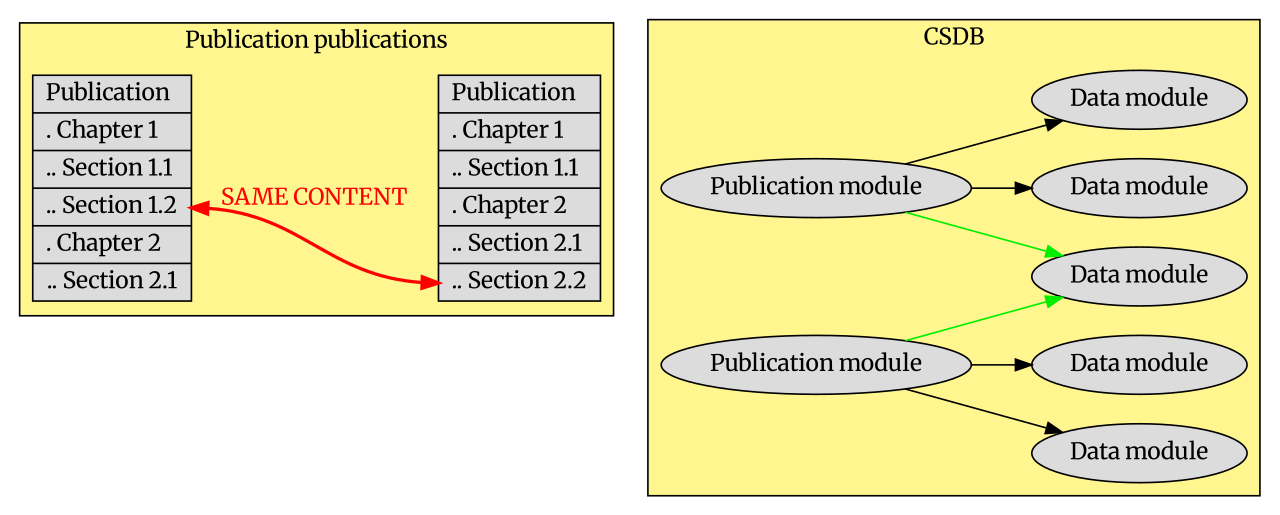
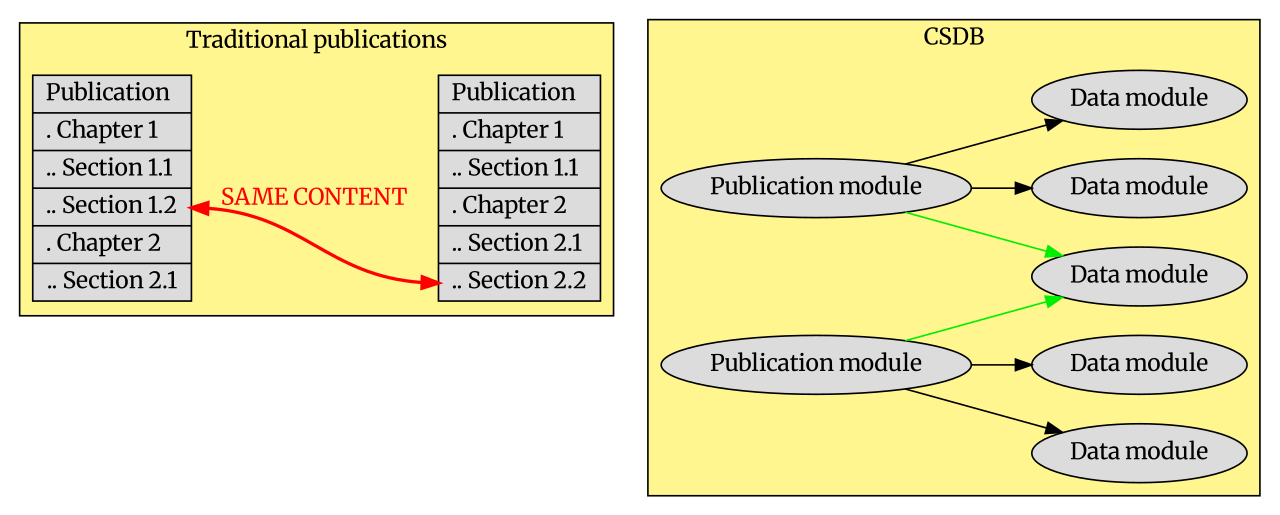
(317, 42) -> (317, 42)
